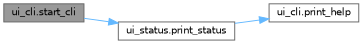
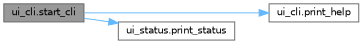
(247, 22) -> (172, 13)
